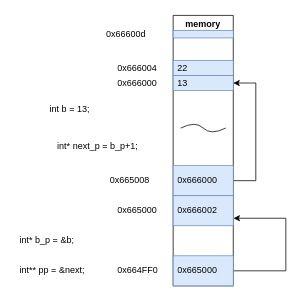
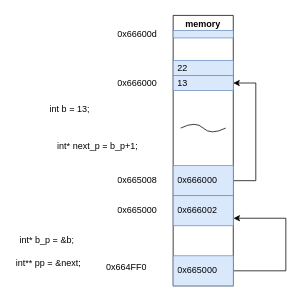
(132, 34) -> (143, 34)
(143, 68) -> none
(135, 180) -> (143, 180)
(53, 270) -> (49, 263)
(143, 270) -> (132, 267)
